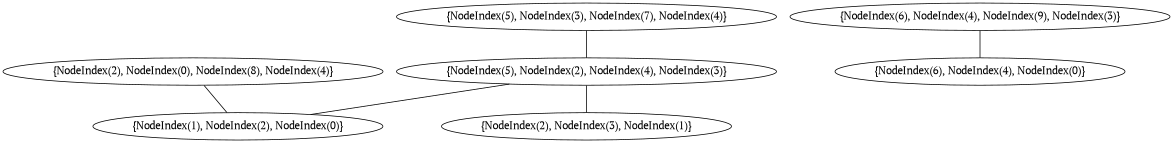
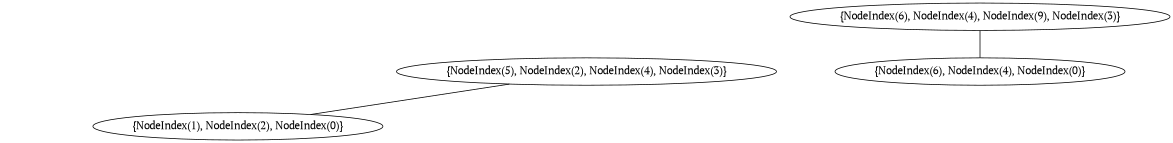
(586, 17) -> none
(193, 72) -> none
(586, 126) -> none
